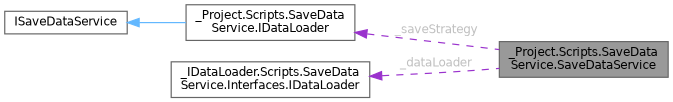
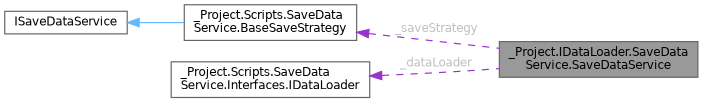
(270, 23) -> (270, 23)
(584, 59) -> (599, 59)
(270, 80) -> (270, 80)
